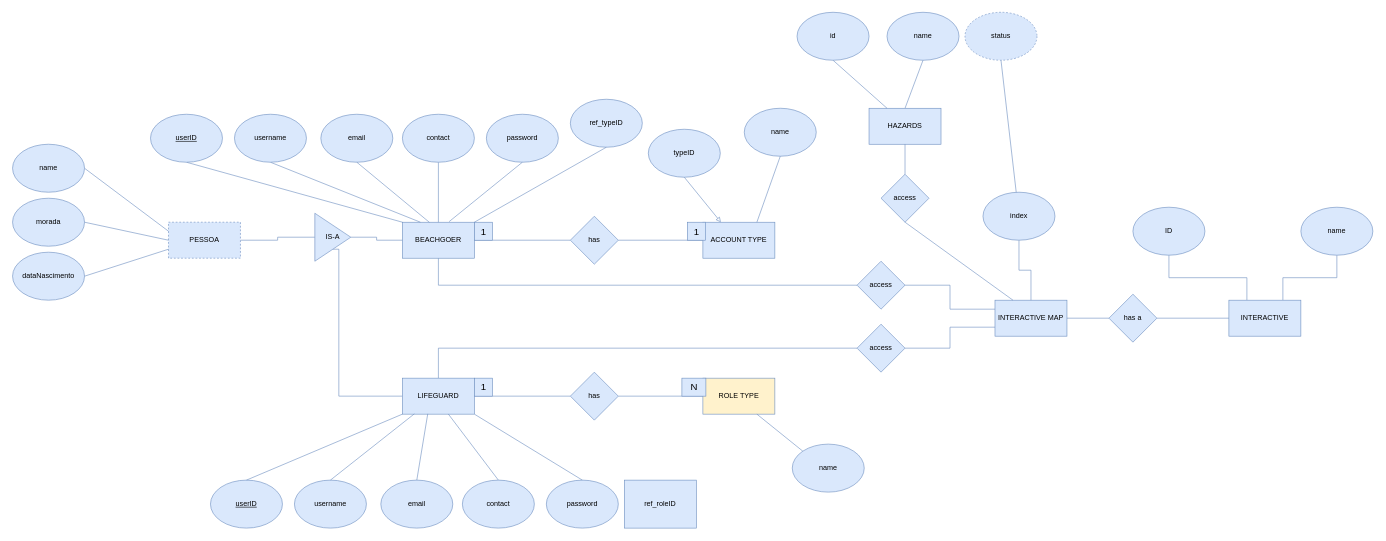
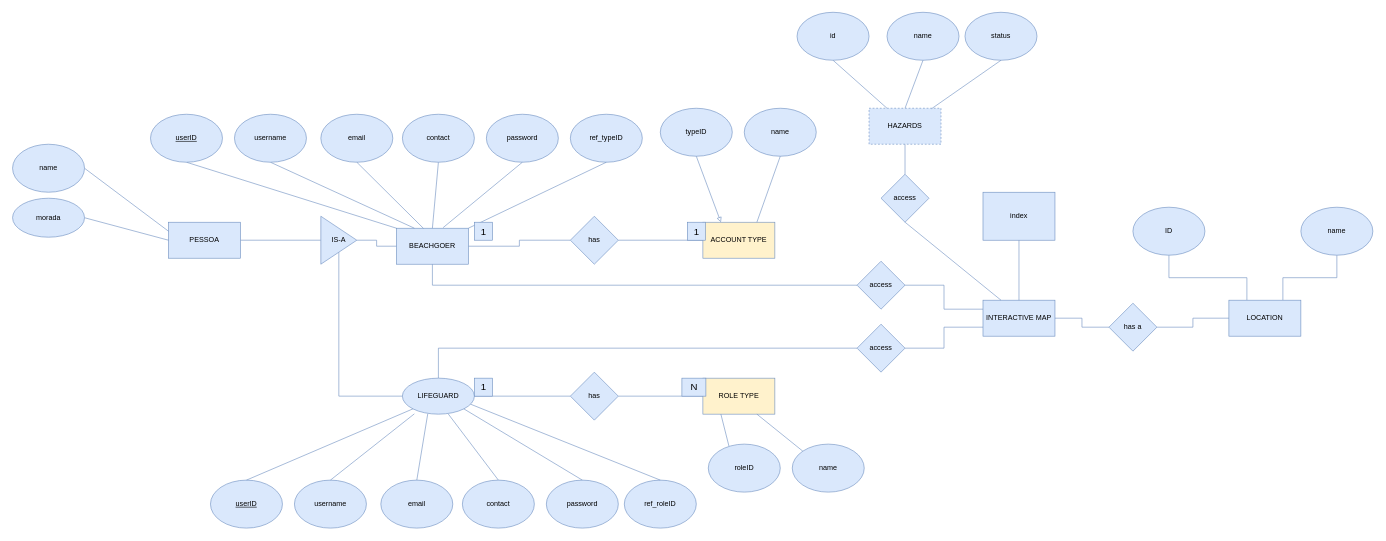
(1001, 36) -> (1001, 36)
(606, 123) -> (606, 138)
(905, 126) -> (905, 126)
(1009, 126) -> (966, 85)
(684, 153) -> (696, 132)
(1019, 216) -> (1019, 216)
(48, 222) -> (48, 218)
(333, 237) -> (339, 240)
(204, 240) -> (204, 240)
(438, 240) -> (432, 246)
(739, 240) -> (739, 240)
(126, 263) -> none
(48, 276) -> none
(1031, 318) -> (1019, 318)
(1133, 318) -> (1133, 327)
(1265, 318) -> (1265, 318)
(438, 396) -> (438, 396)
none -> (725, 430)
none -> (566, 443)
none -> (744, 468)
(660, 504) -> (660, 504)
